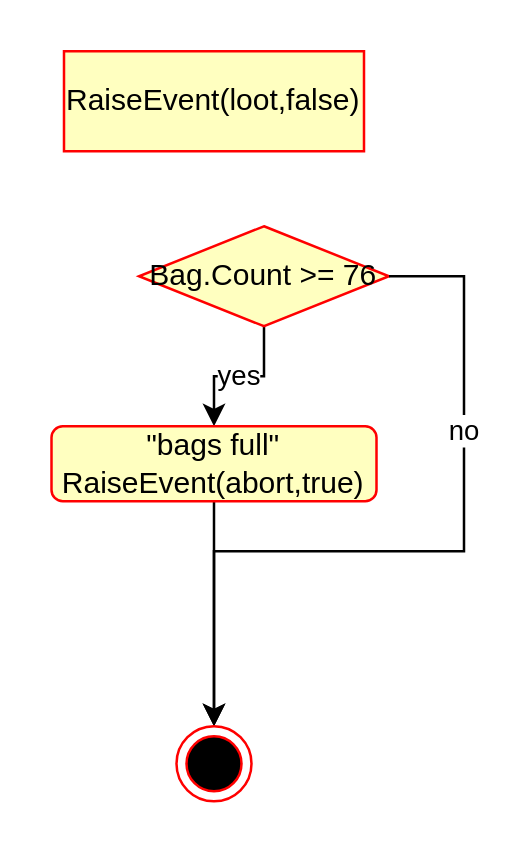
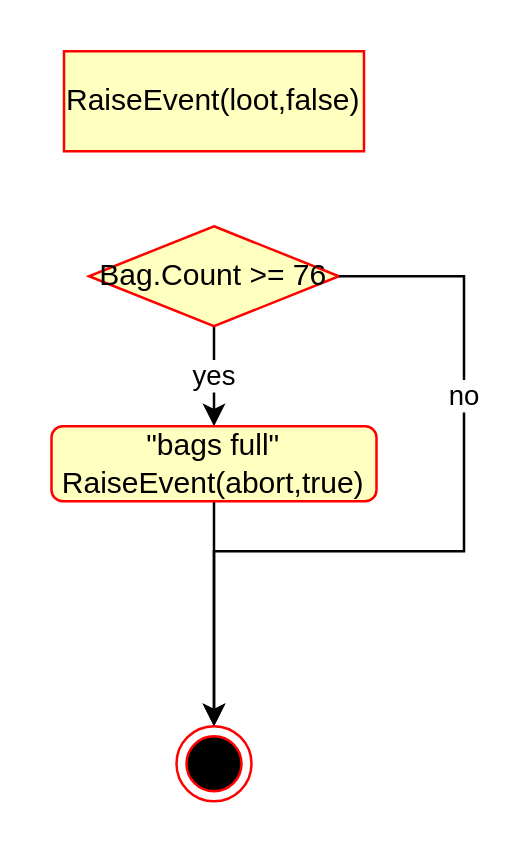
(264, 276) -> (214, 276)
